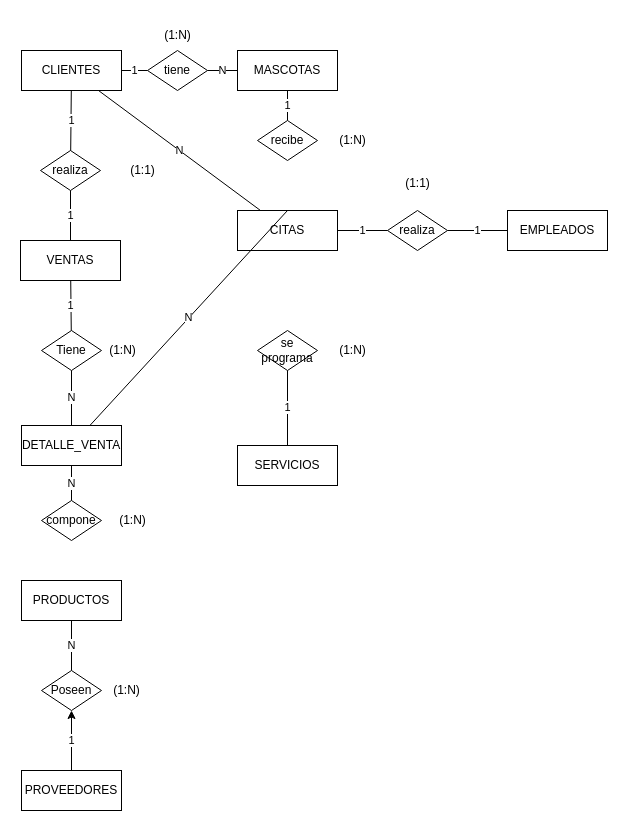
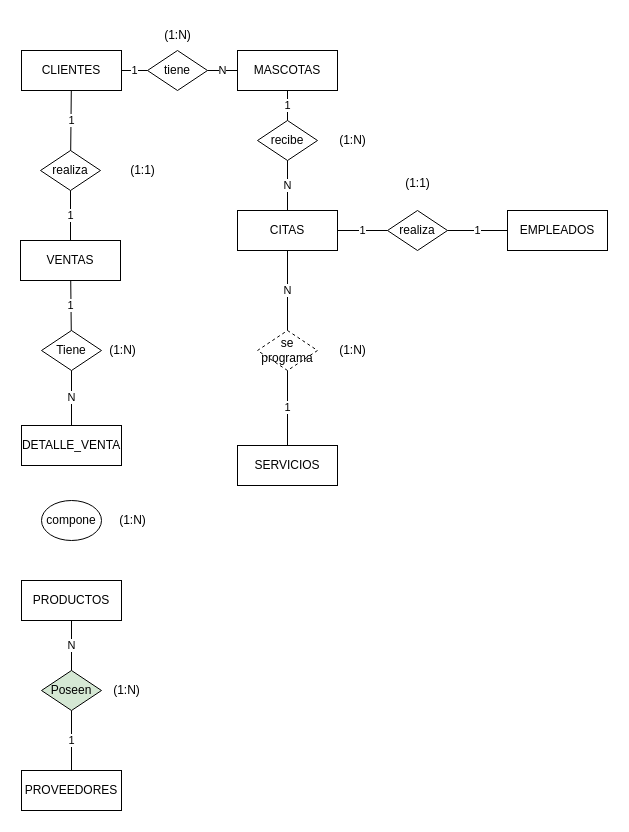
(180, 151) -> (288, 291)
(189, 318) -> (288, 186)
(288, 351) -> (288, 351)
(72, 483) -> none
(72, 521) -> (72, 521)
(72, 691) -> (72, 691)
(72, 719) -> (72, 717)
